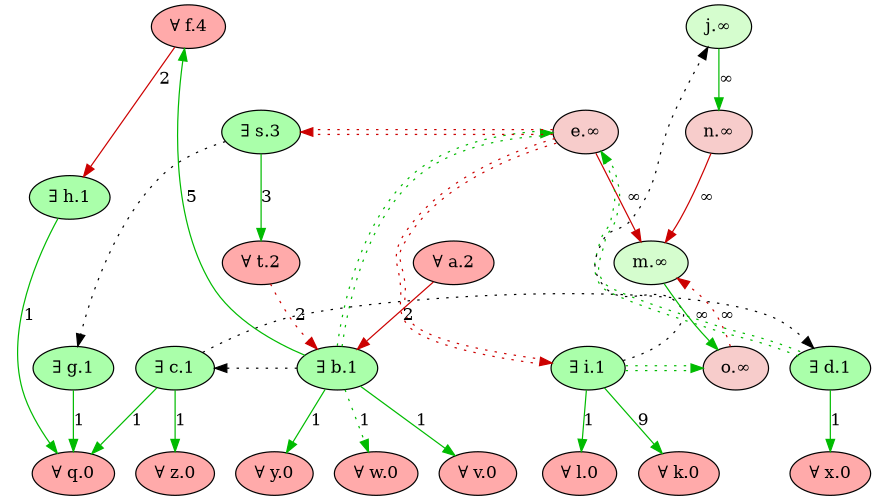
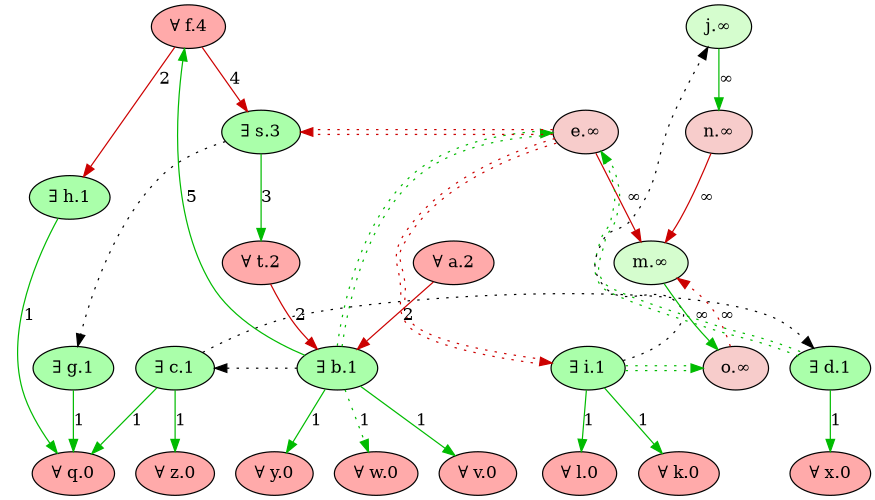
none -> (221, 74)
(286, 311) -> (286, 311)
(644, 421) -> (644, 421)
